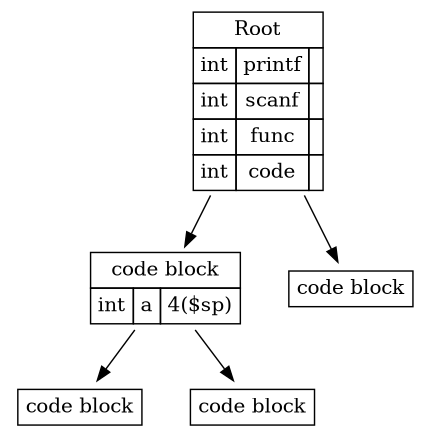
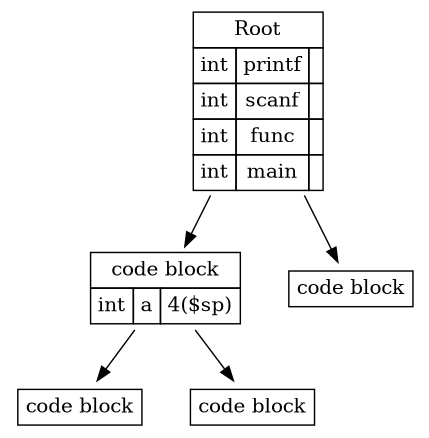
(272, 172) -> (272, 172)
